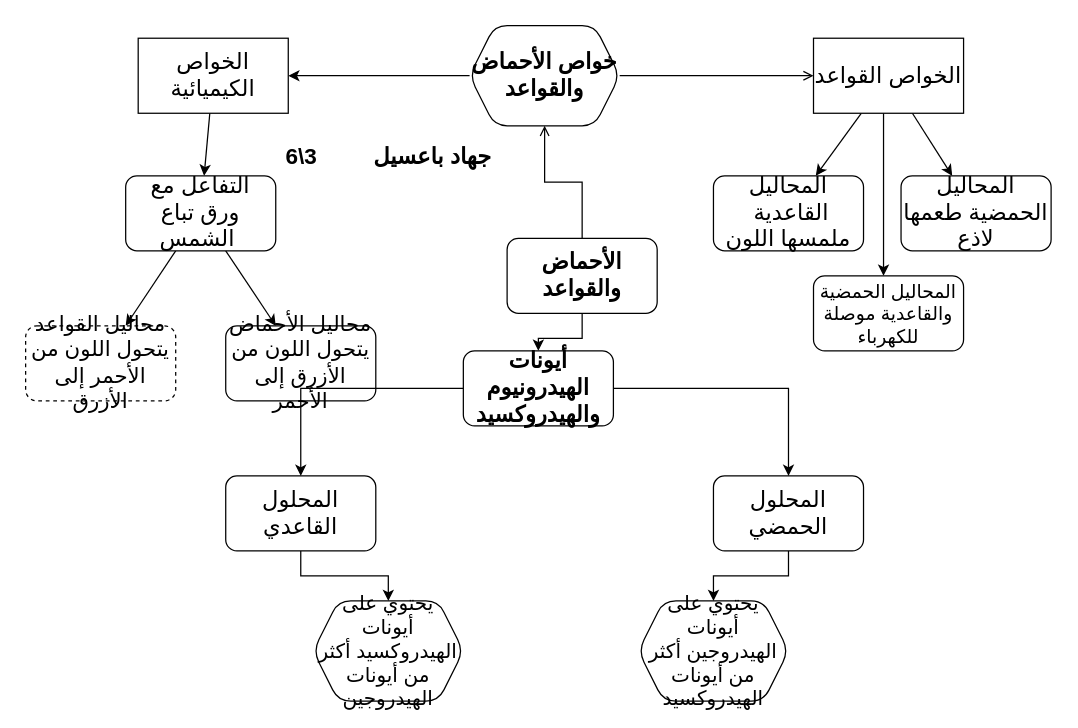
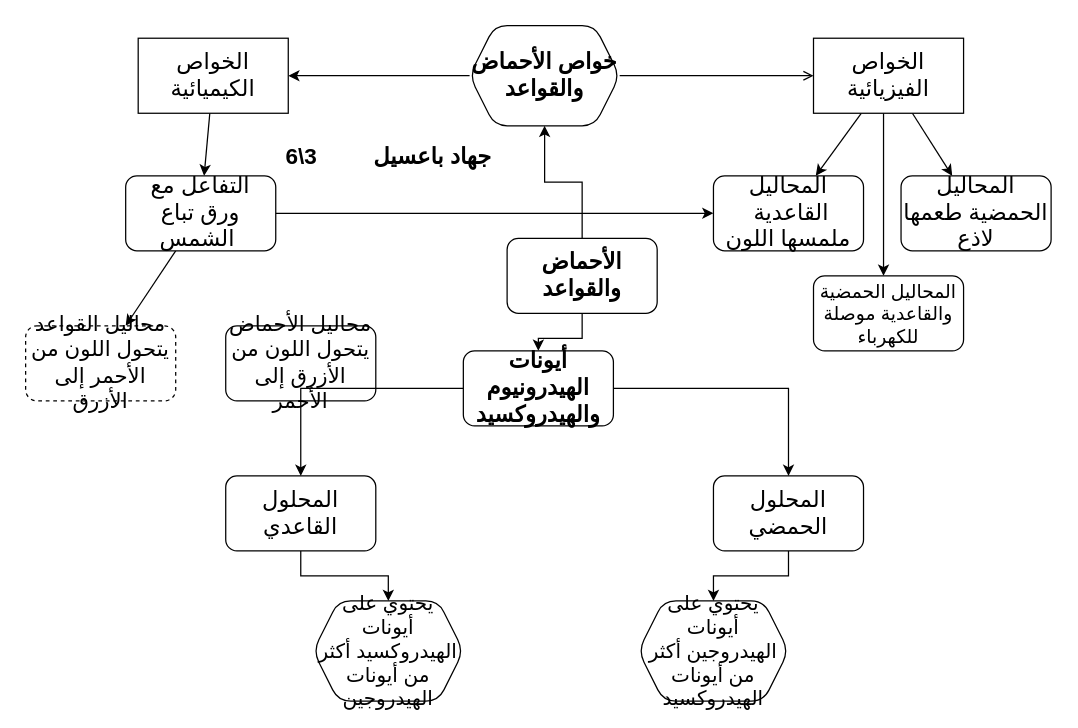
(888, 76) -> (888, 76)
(544, 133) -> (544, 135)
(248, 285) -> (490, 213)
